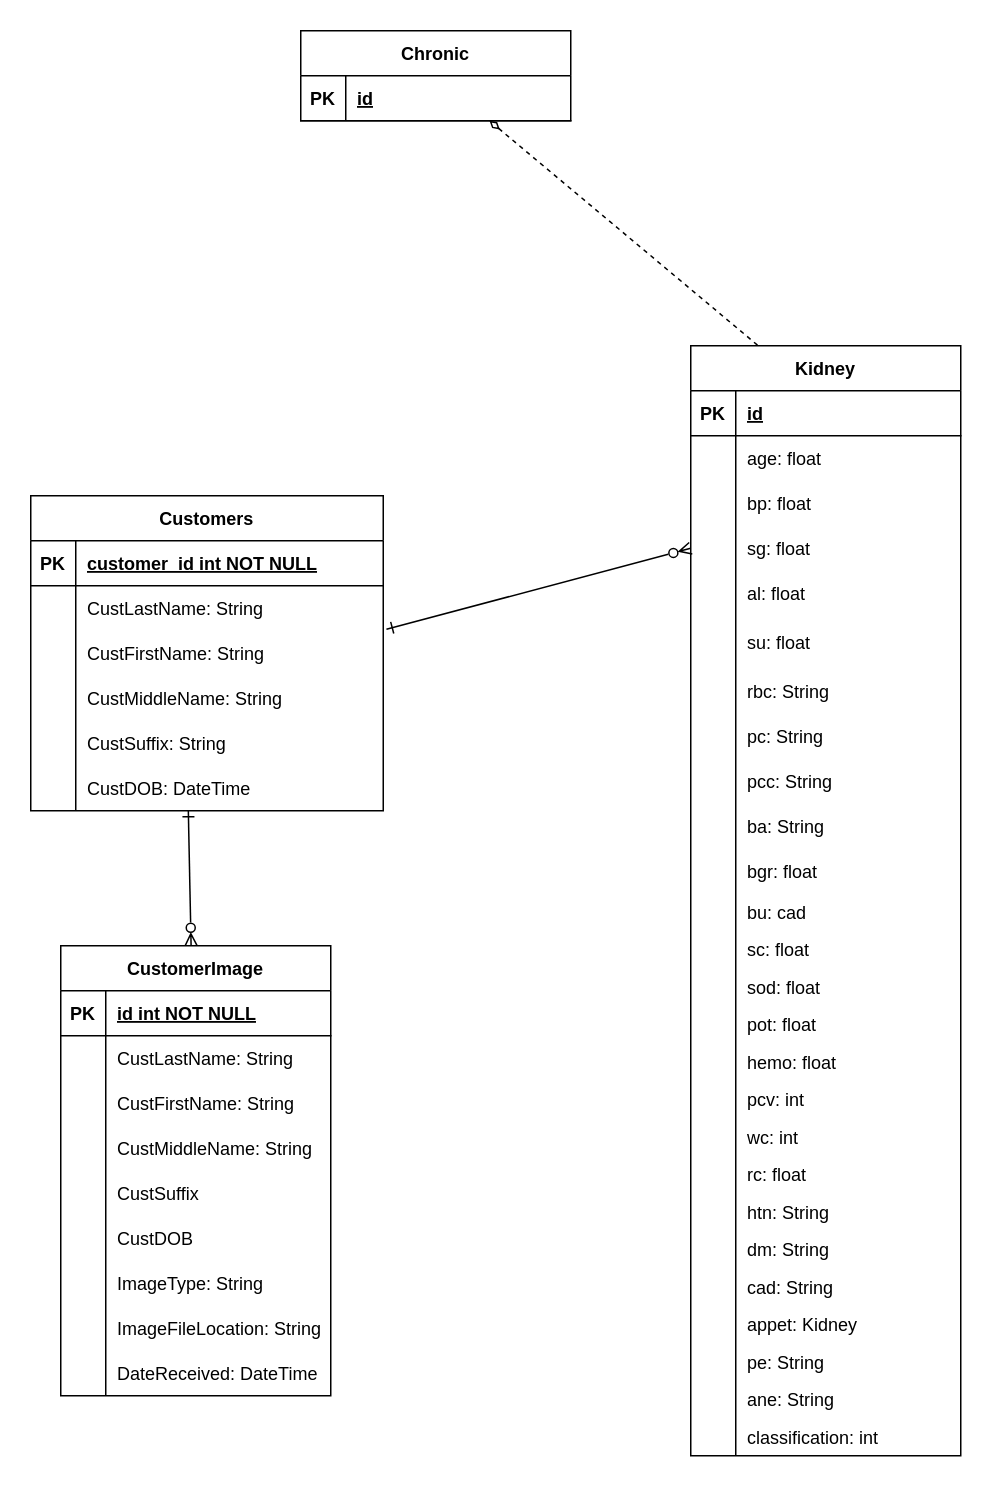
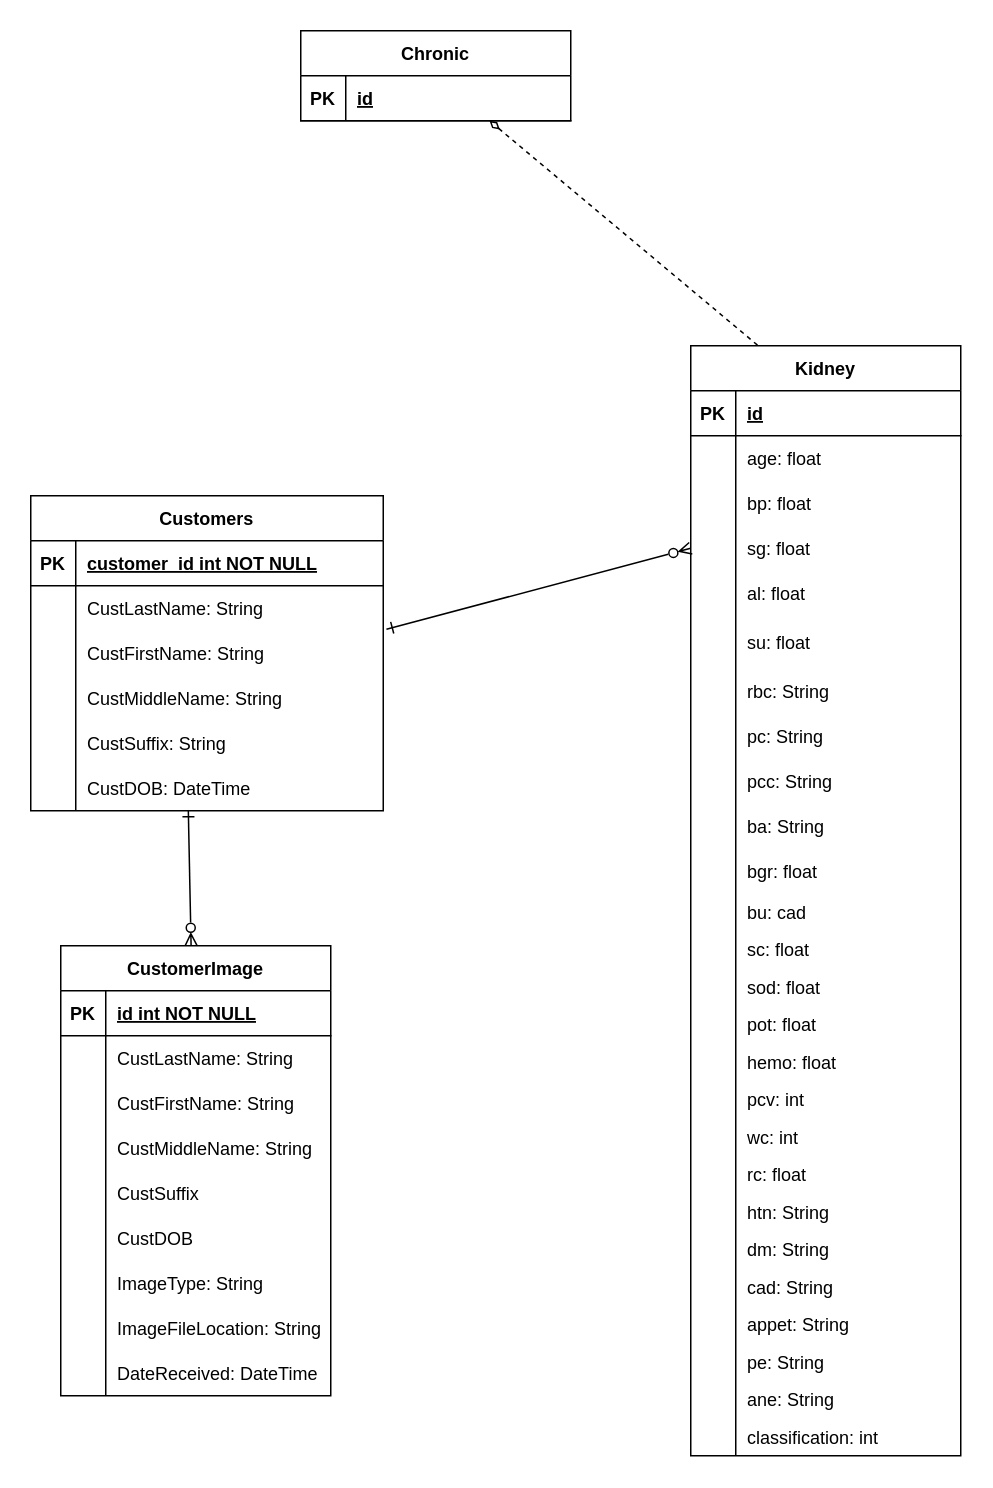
(806, 1325) -> (806, 1325)
